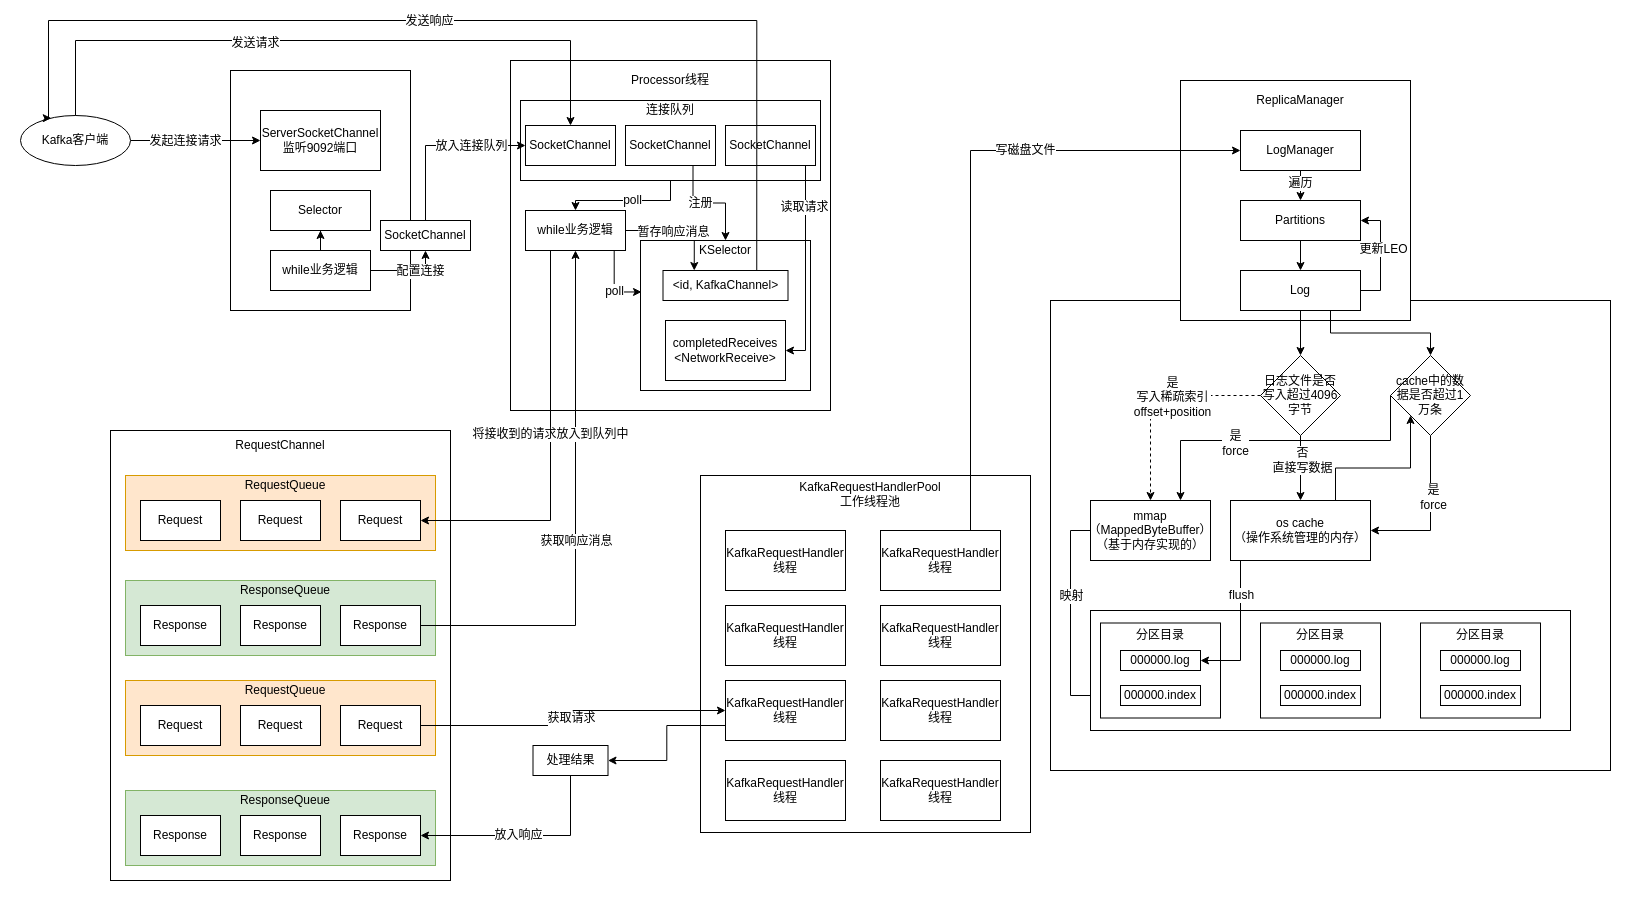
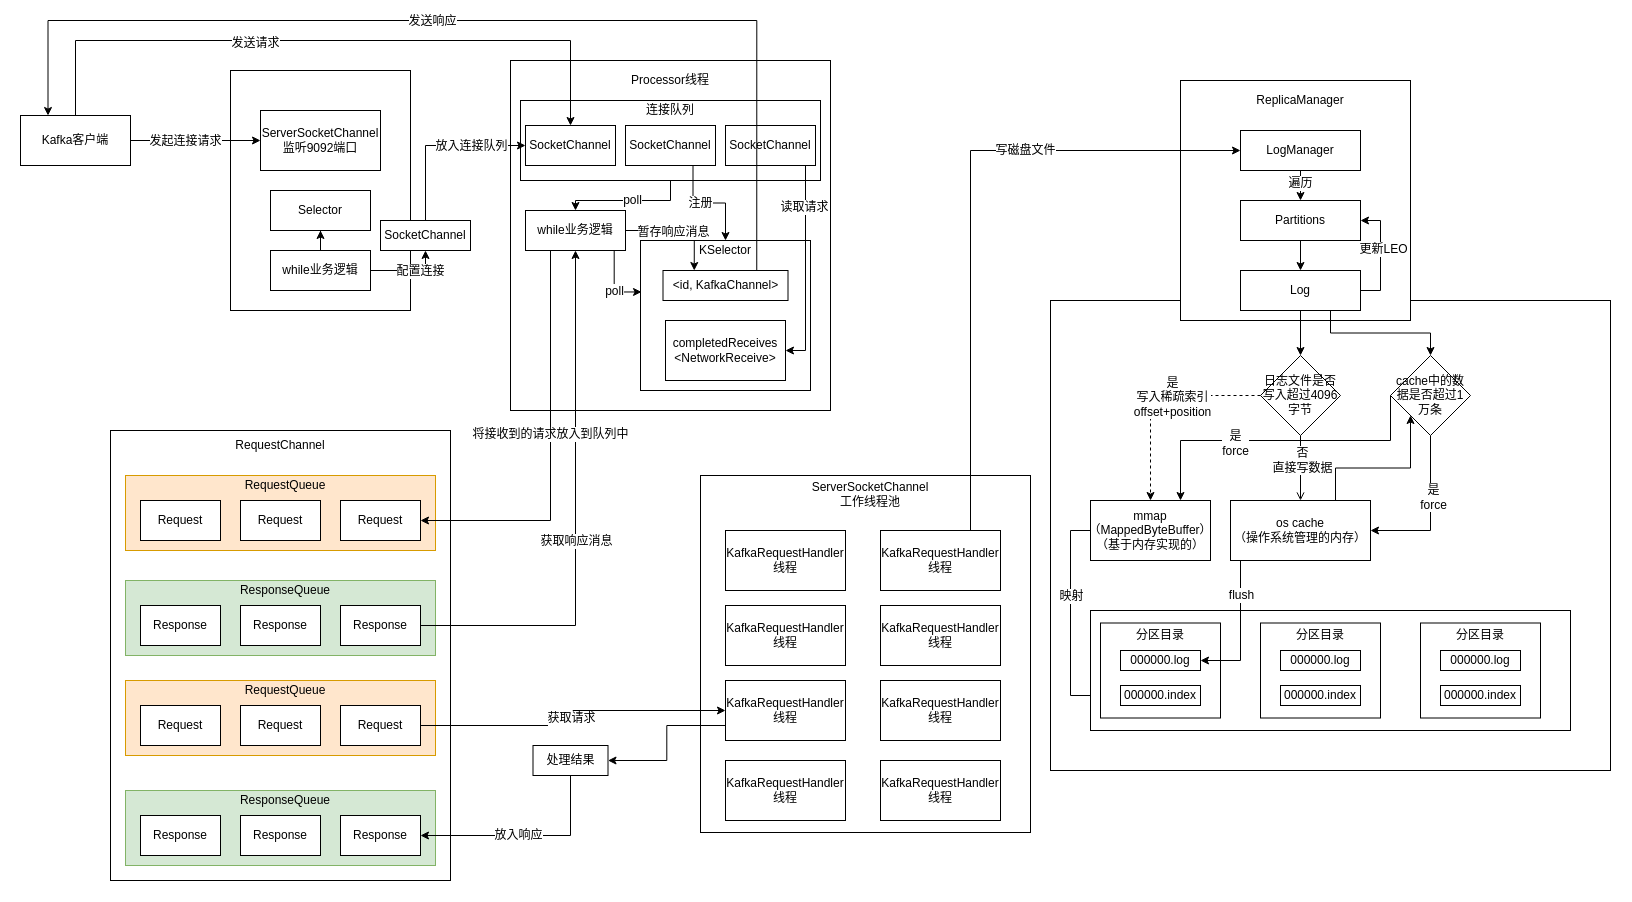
(76, 141) -> (76, 141)
(1301, 492) -> (1301, 494)
(871, 495) -> (871, 495)
